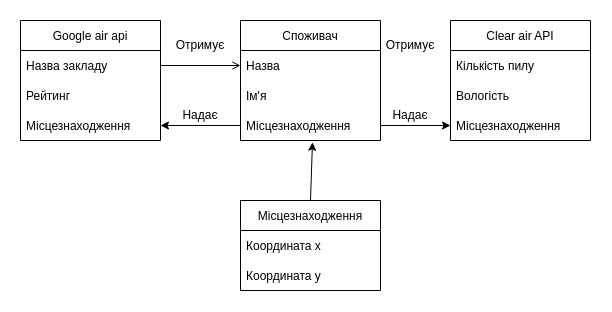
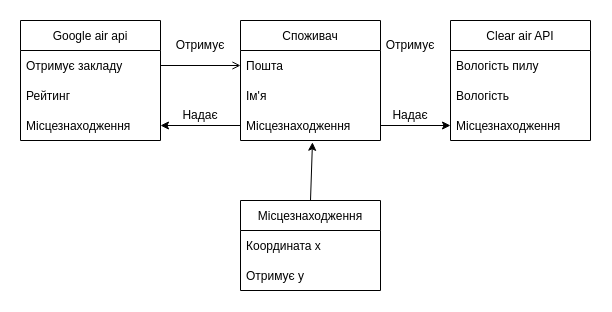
(68, 66) -> (75, 66)
(263, 66) -> (263, 66)
(501, 66) -> (501, 66)
(285, 276) -> (275, 276)
